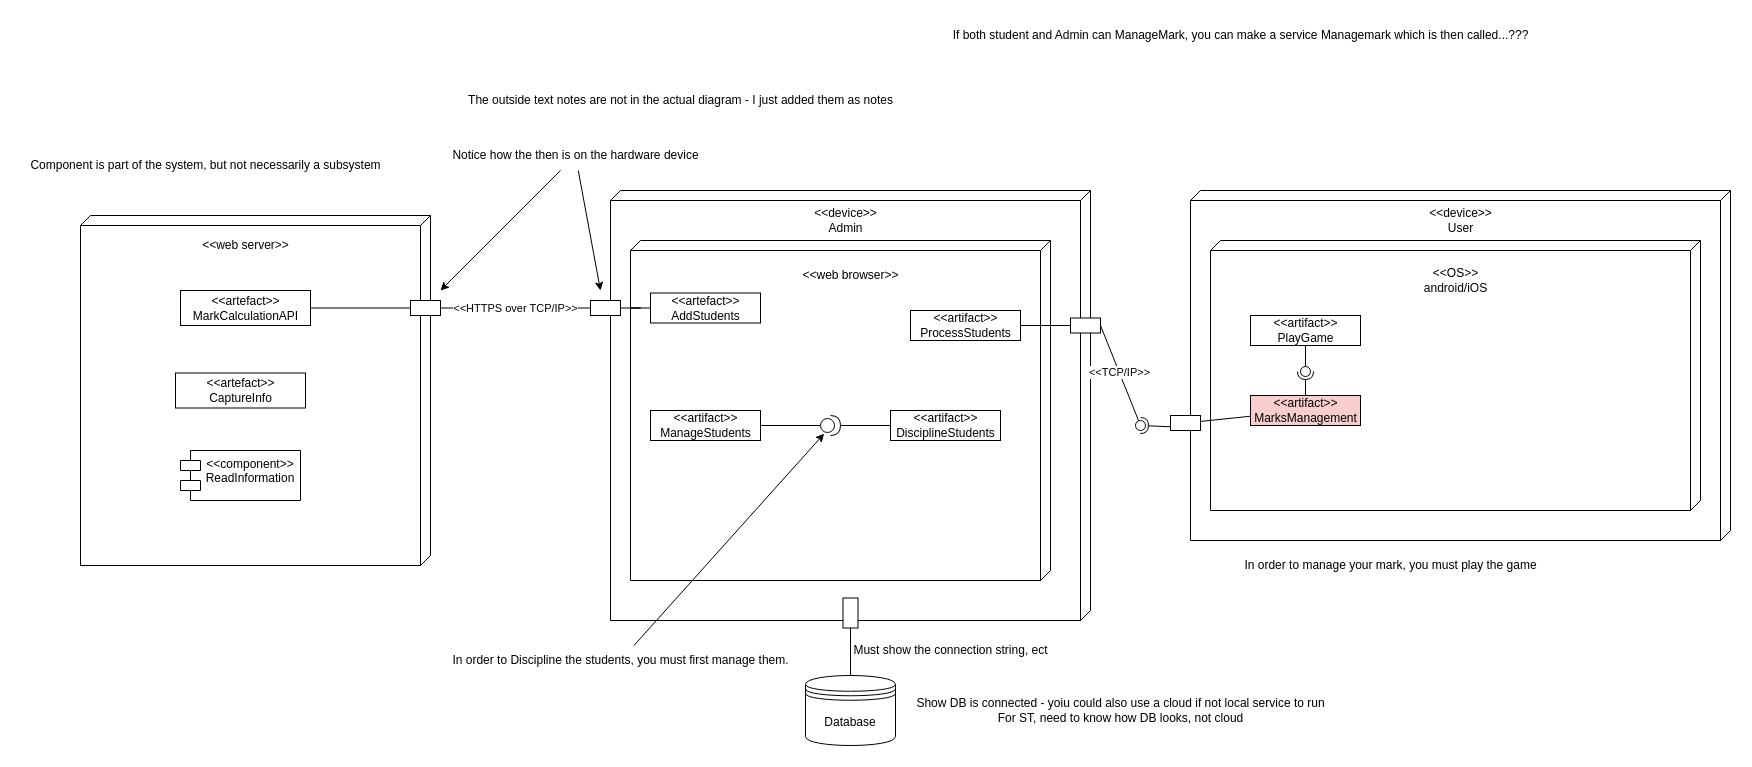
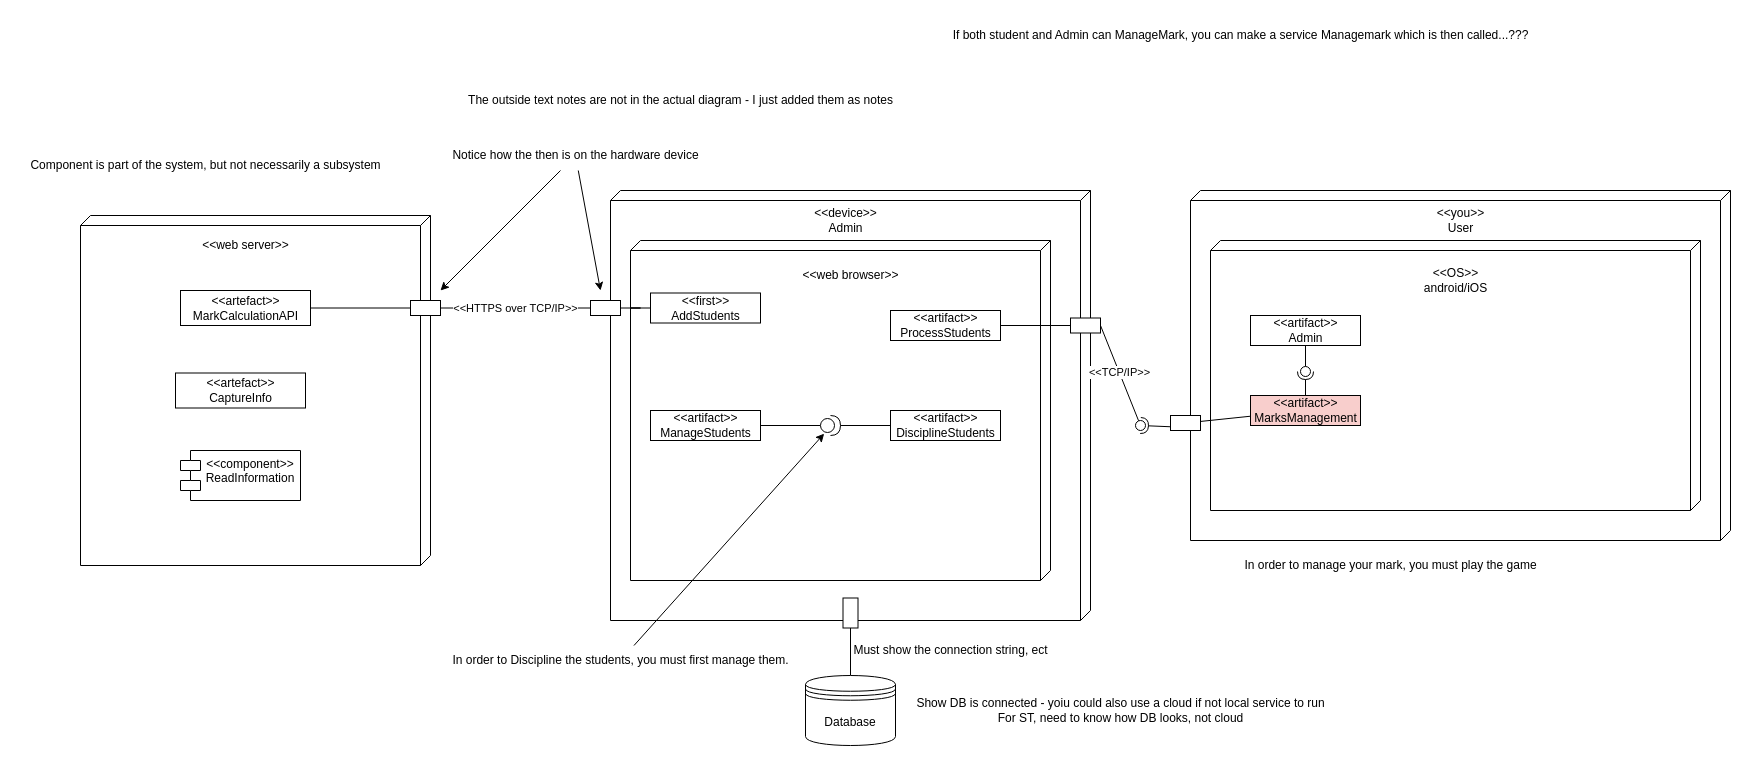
(1461, 221) -> (1461, 221)
(706, 309) -> (706, 309)
(966, 326) -> (946, 326)
(1306, 331) -> (1306, 331)
